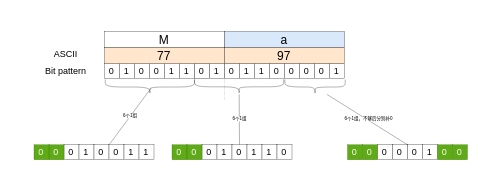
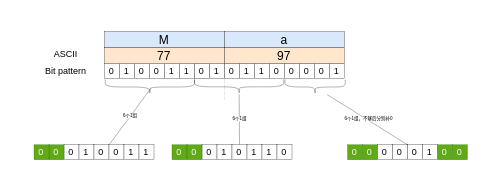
(164, 40) -> (164, 40)
